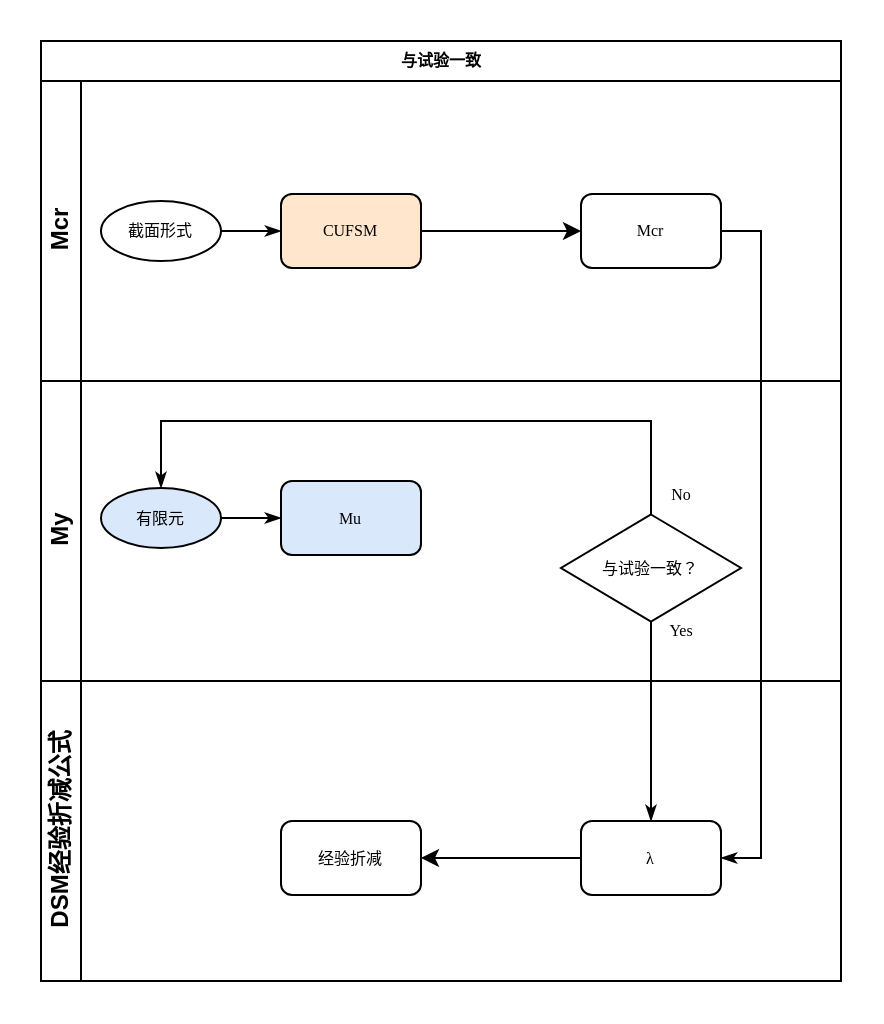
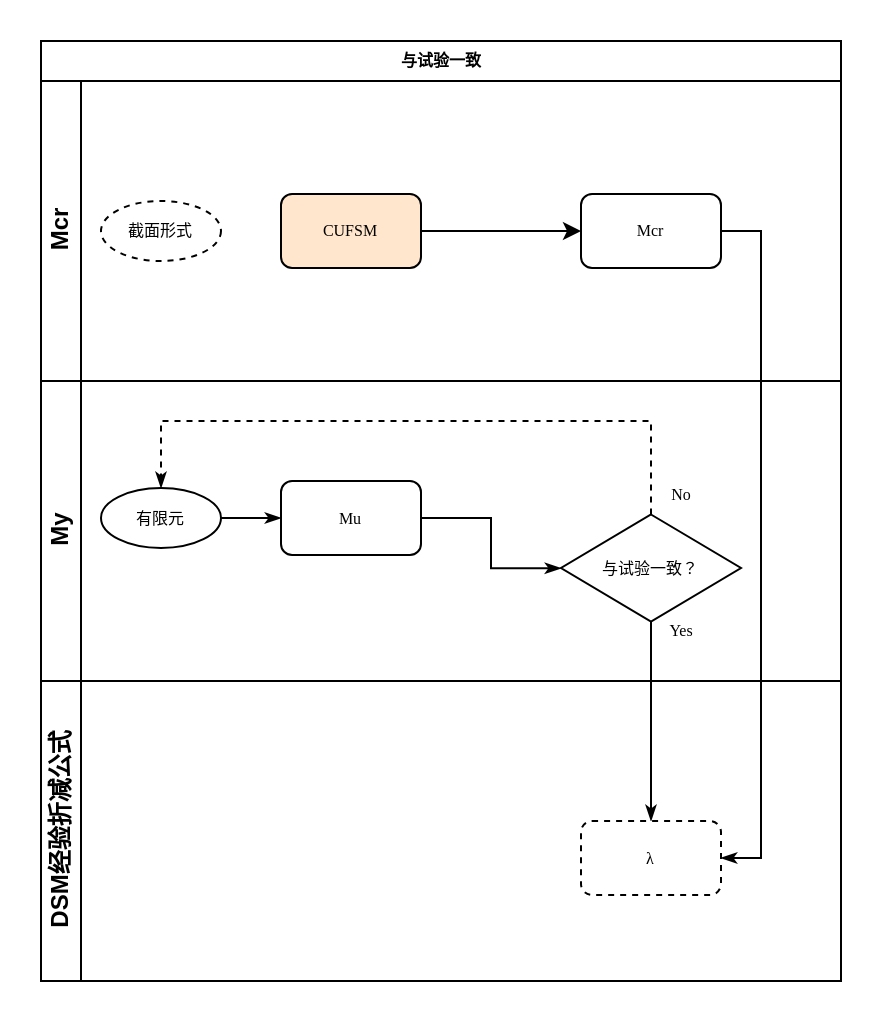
(161, 231) -> (161, 231)
(257, 231) -> none
(424, 421) -> (424, 421)
(161, 518) -> (161, 518)
(351, 518) -> (351, 518)
none -> (491, 537)
(351, 858) -> none
(508, 858) -> none
(651, 858) -> (651, 858)
